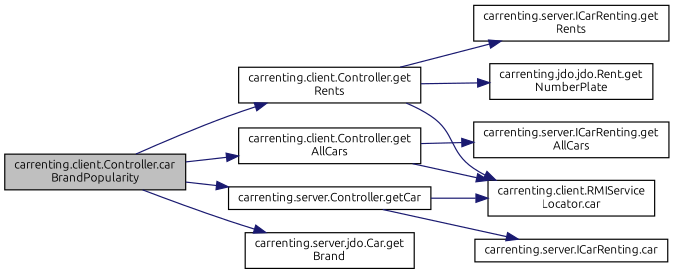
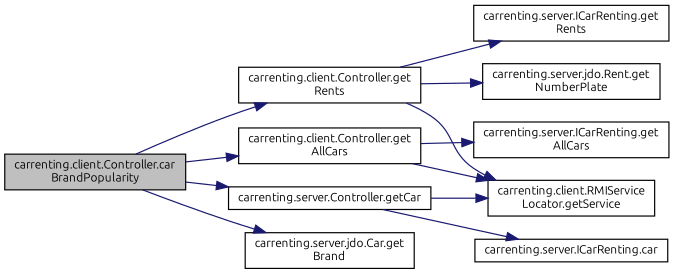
(571, 82) -> (571, 82)
(571, 198) -> (571, 198)
